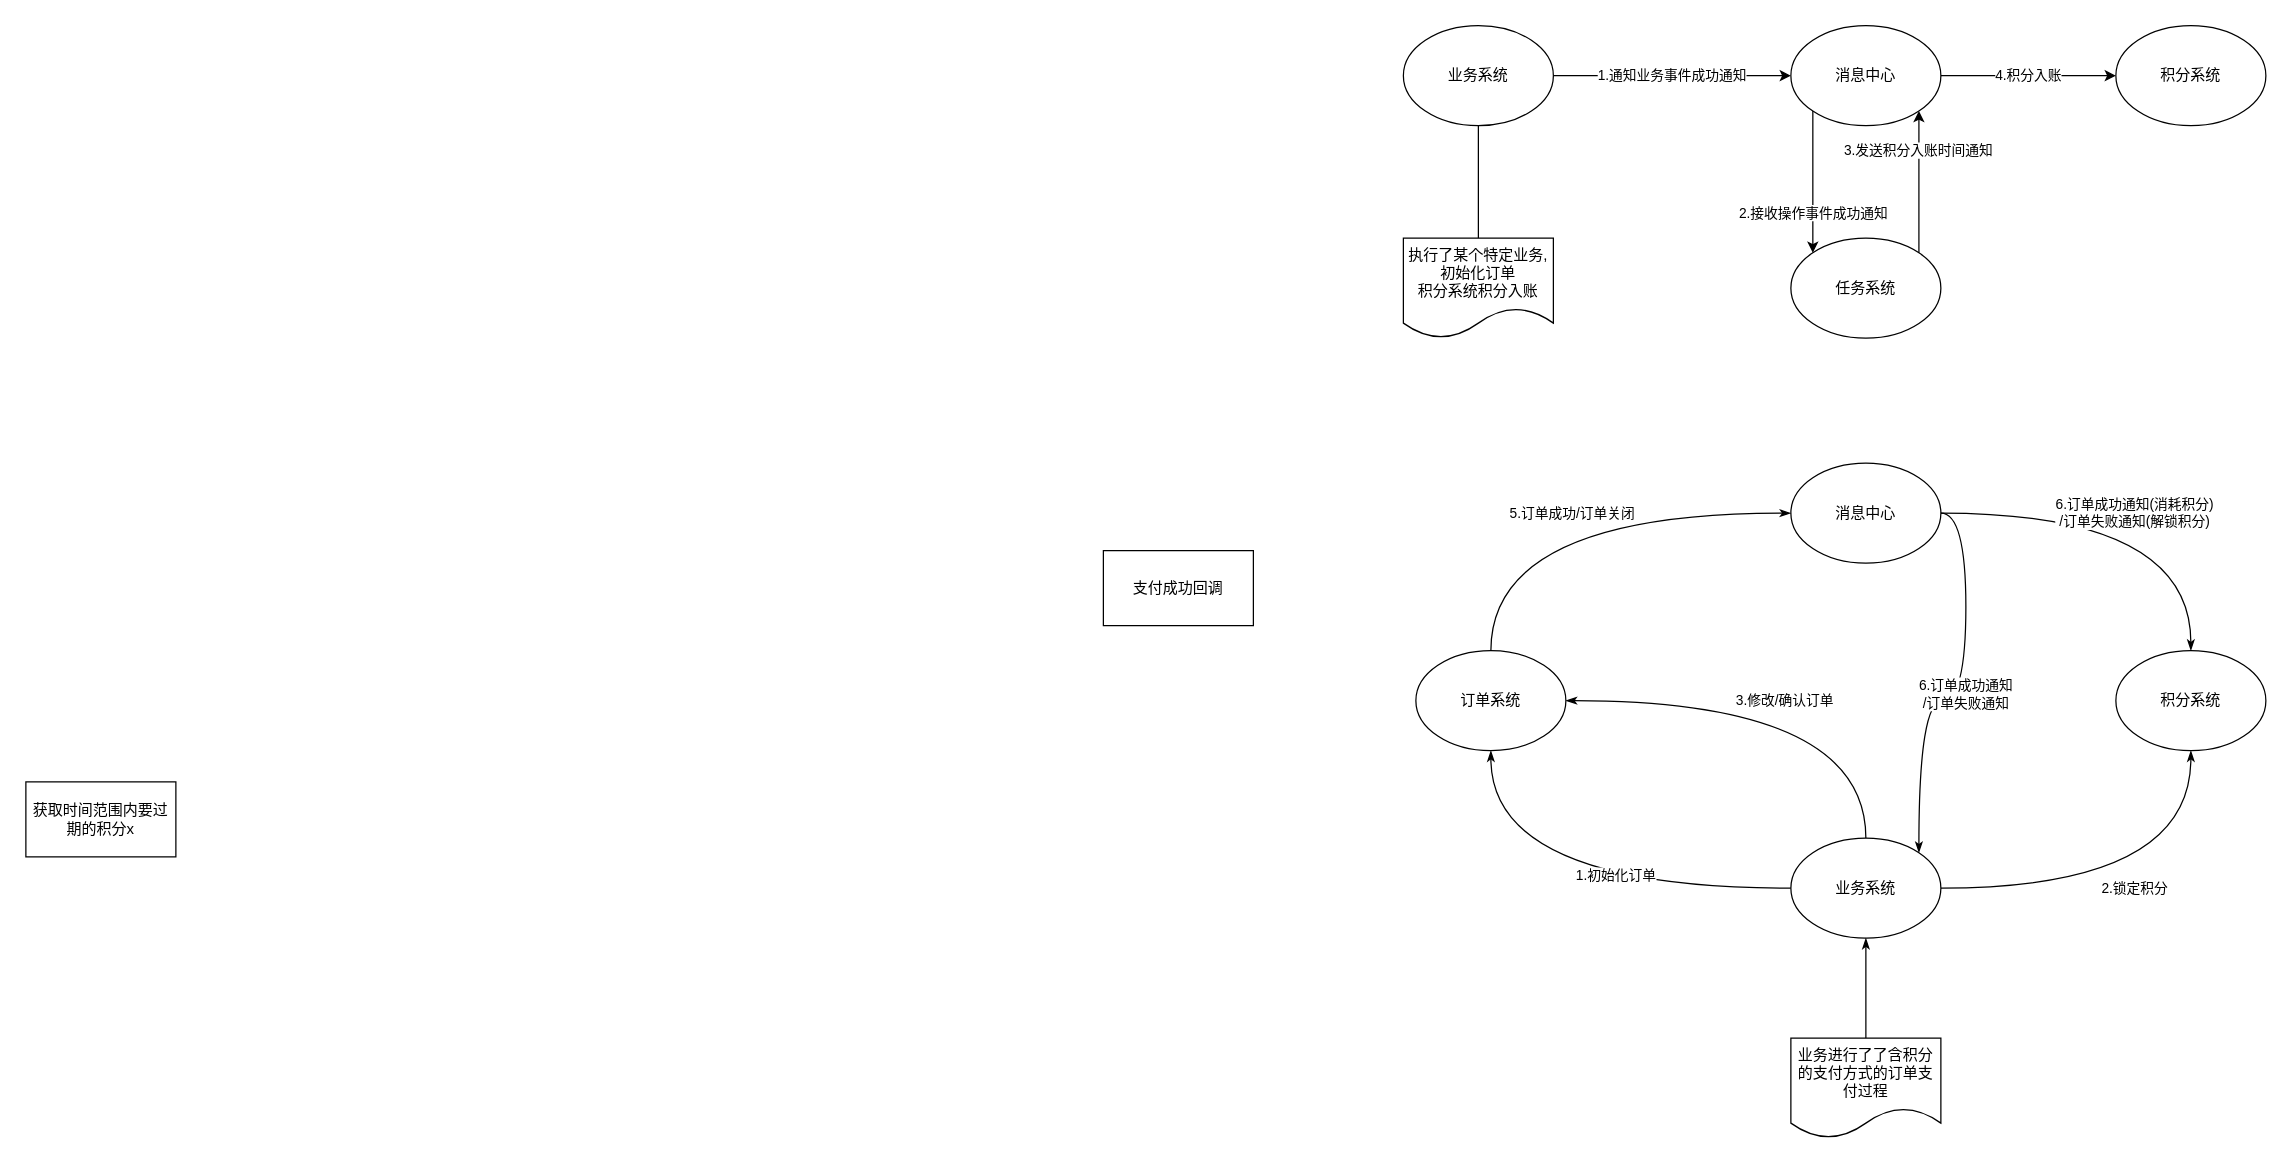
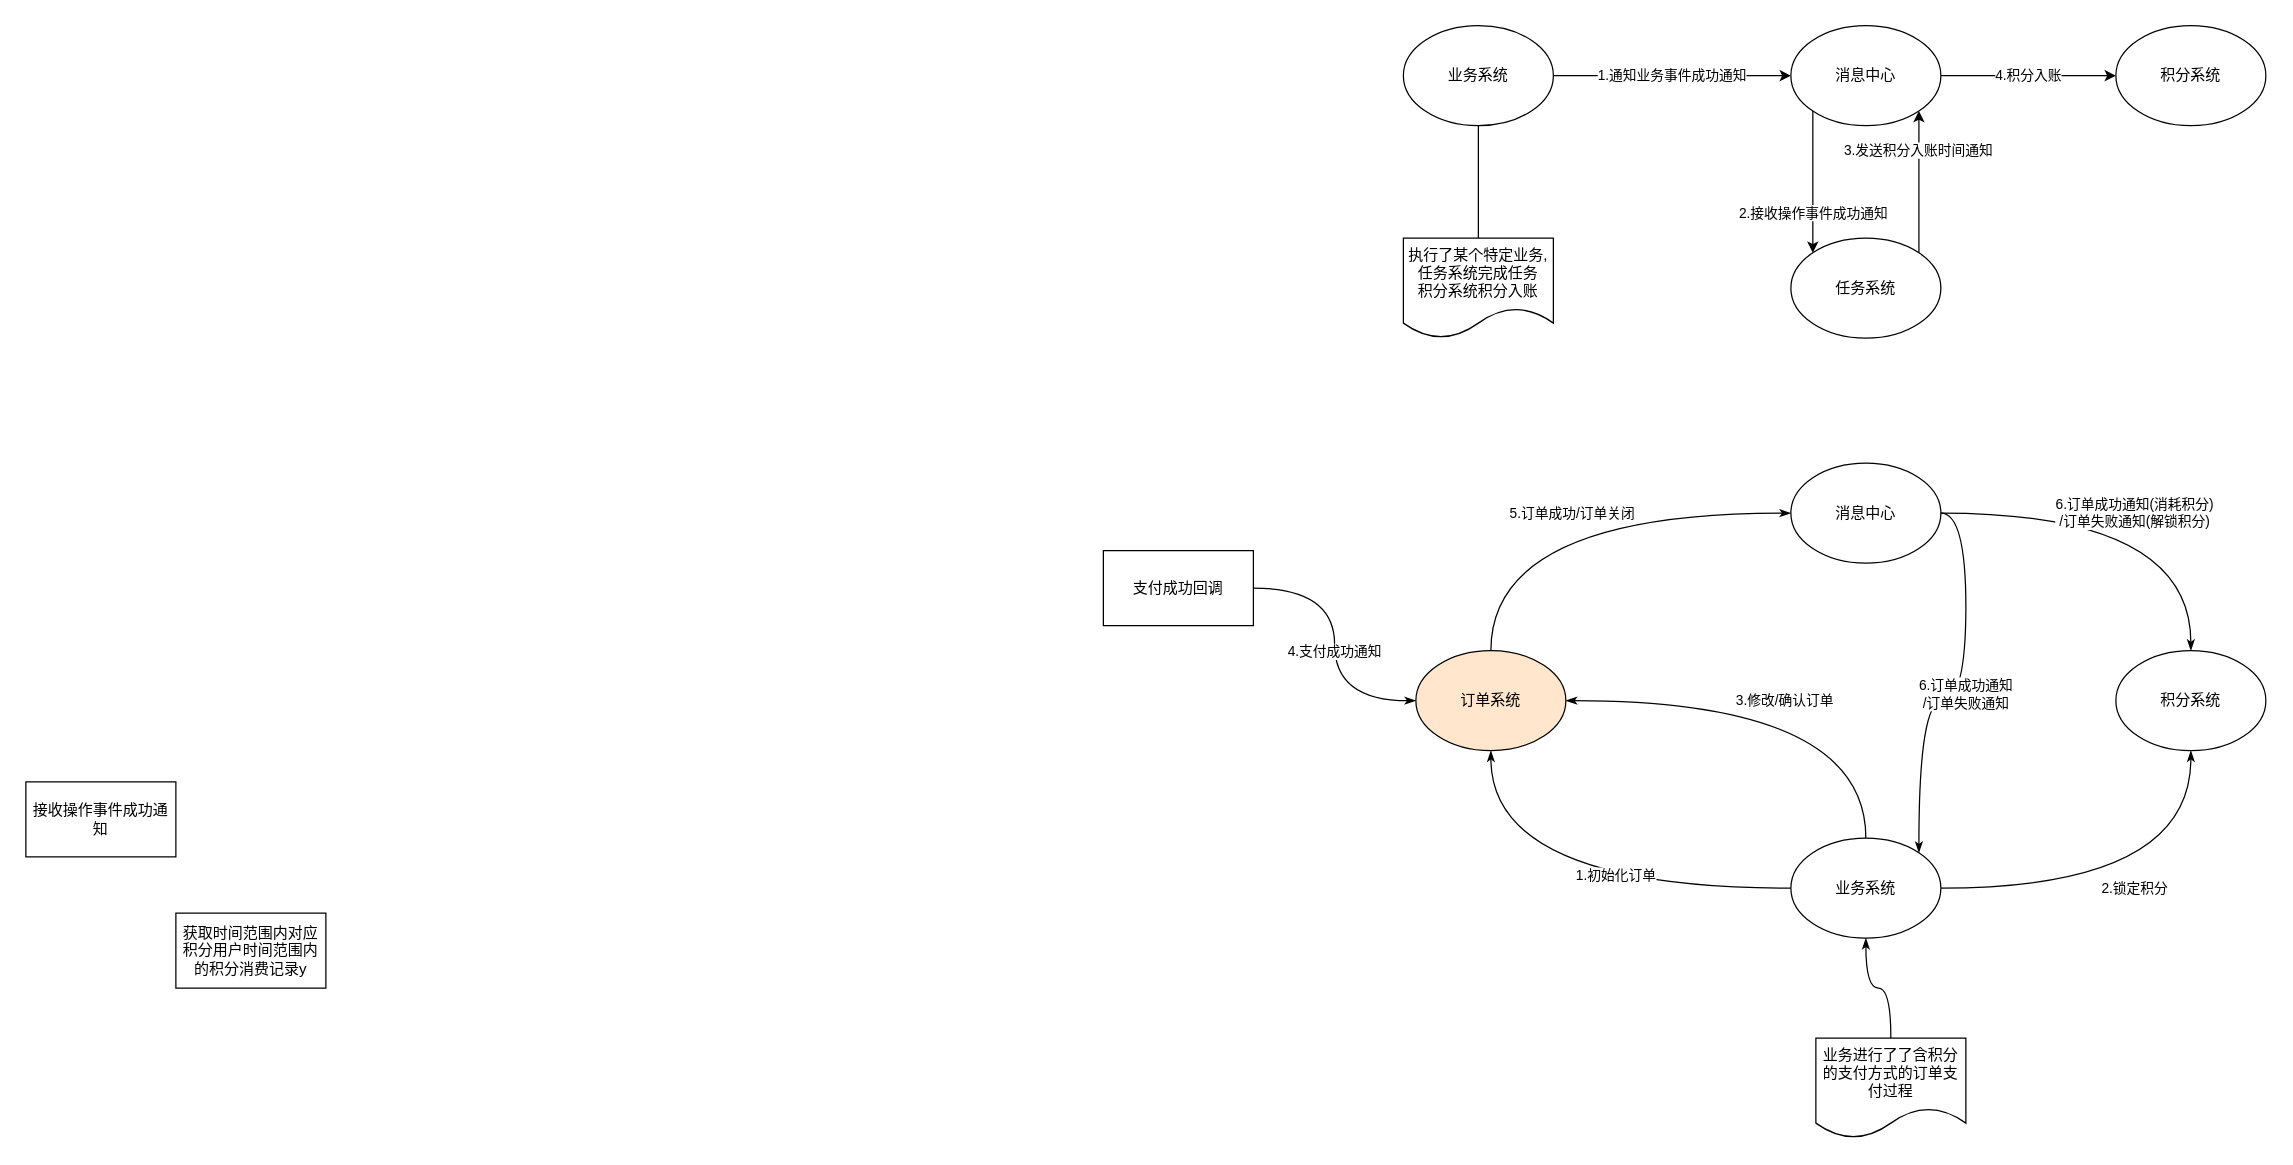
(1478, 273) -> (1478, 273)
none -> (1334, 640)
(1491, 701) -> (1491, 701)
(101, 819) -> (101, 819)
none -> (251, 951)
(1866, 1088) -> (1891, 1088)
